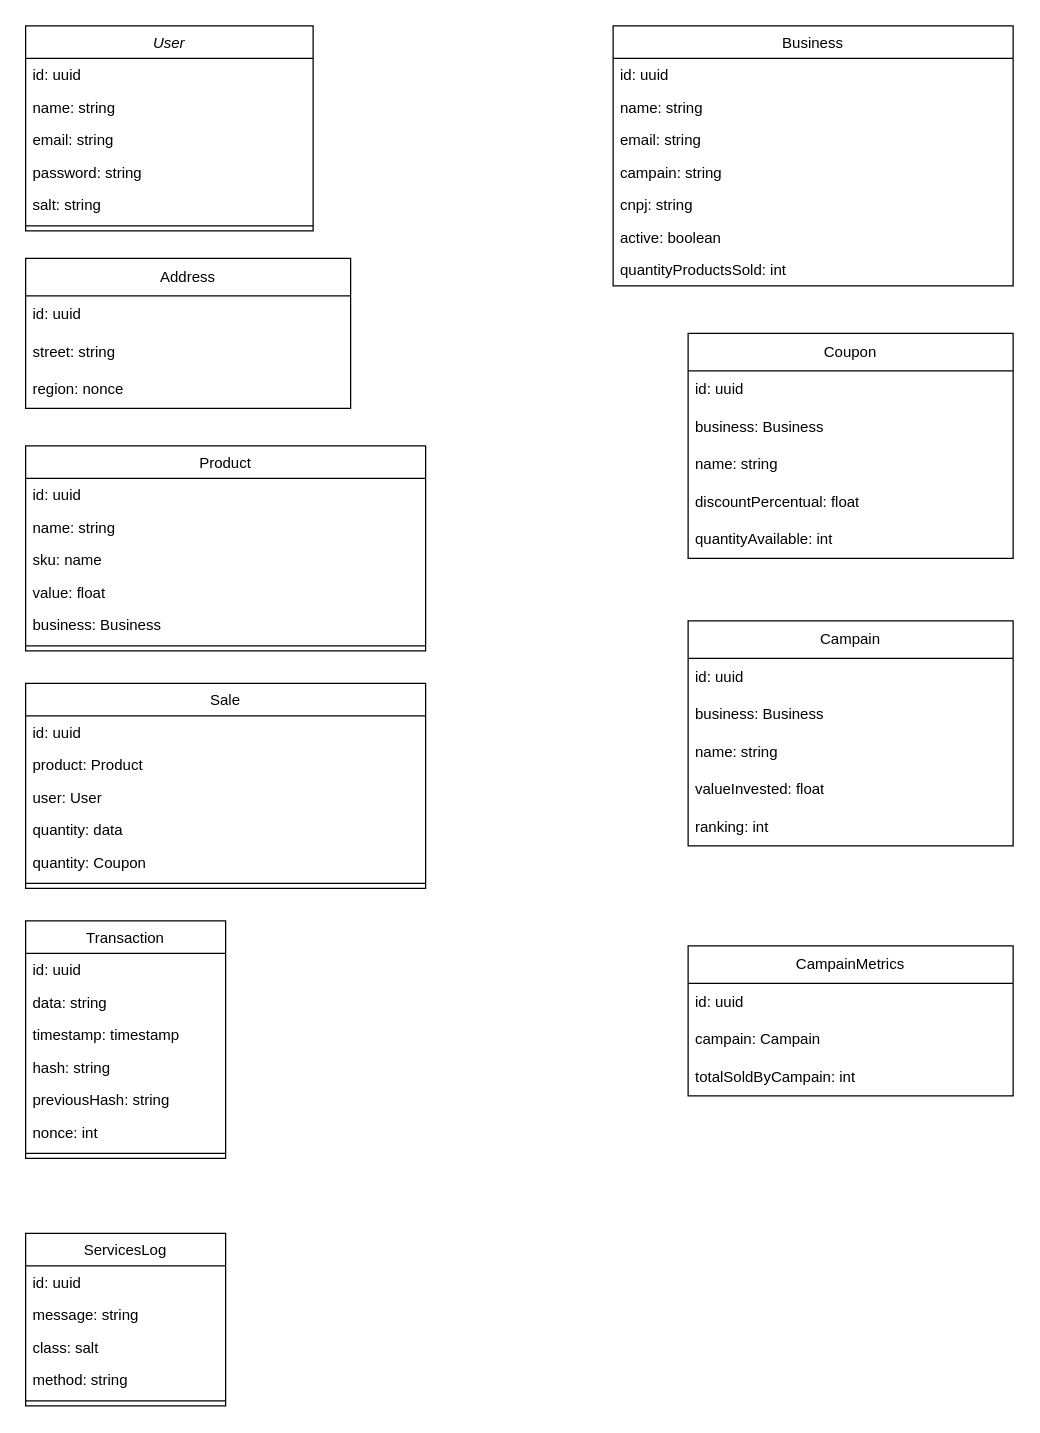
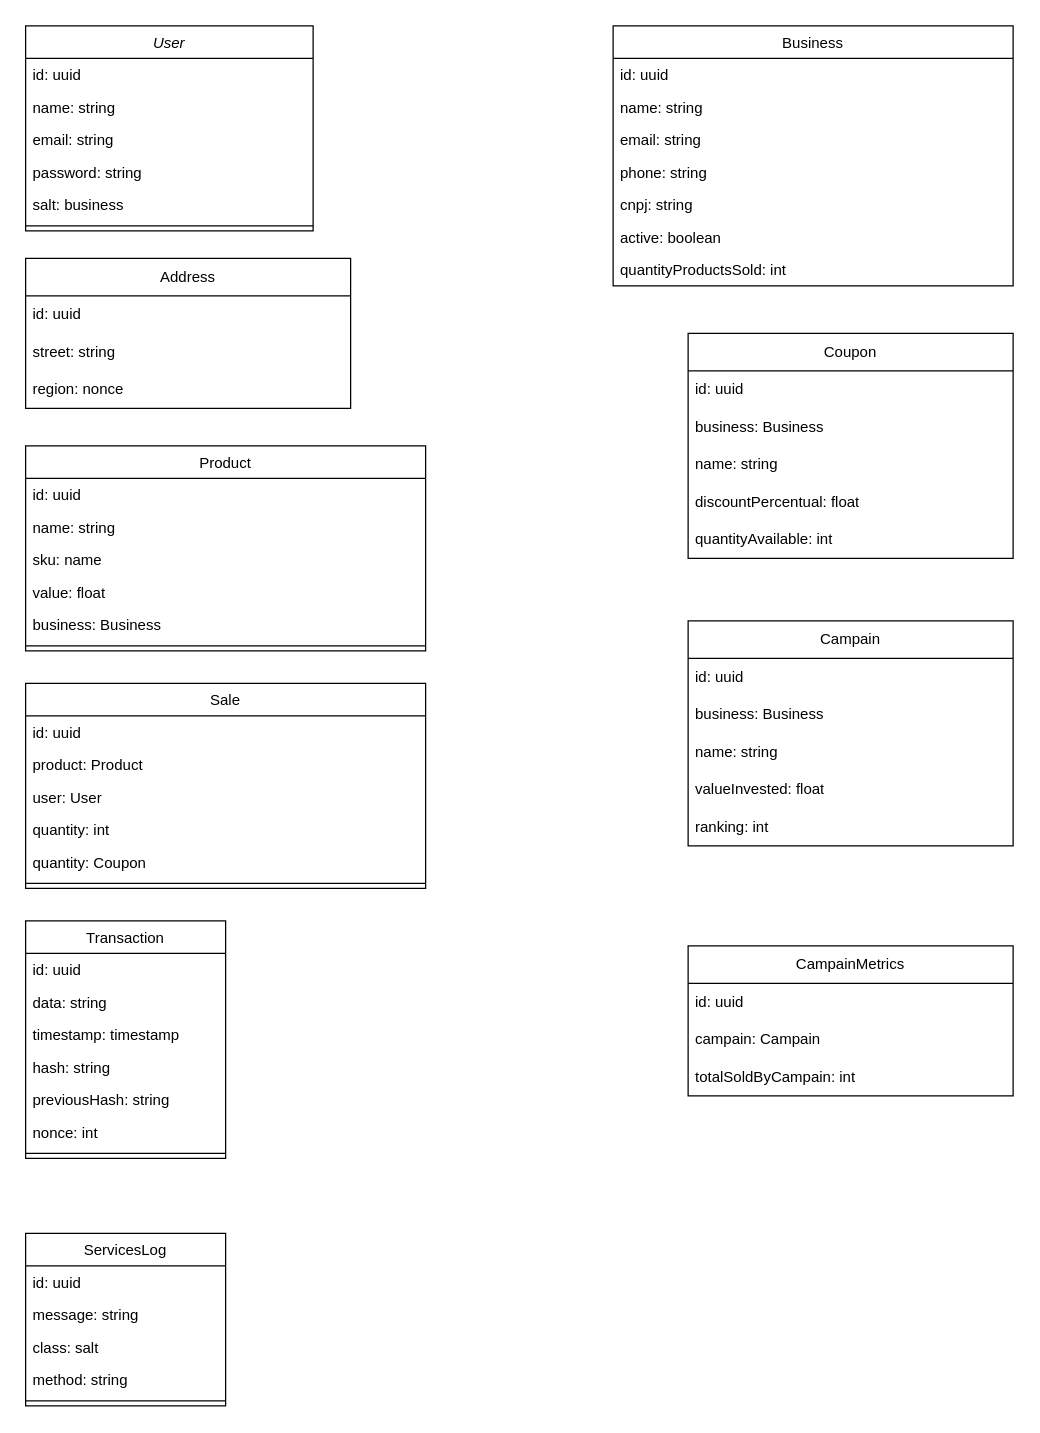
(675, 173) -> (669, 173)
(75, 205) -> (84, 205)
(85, 830) -> (79, 830)
